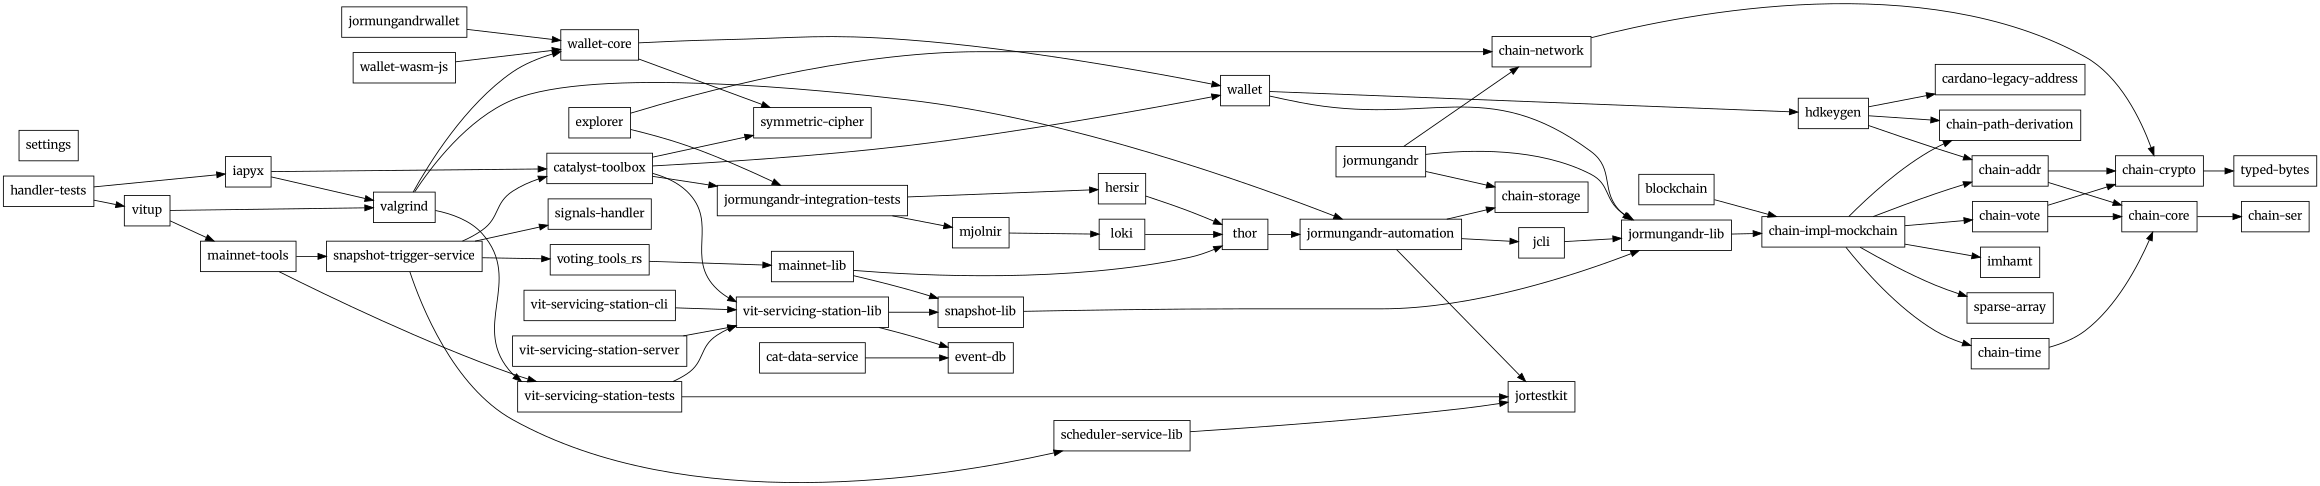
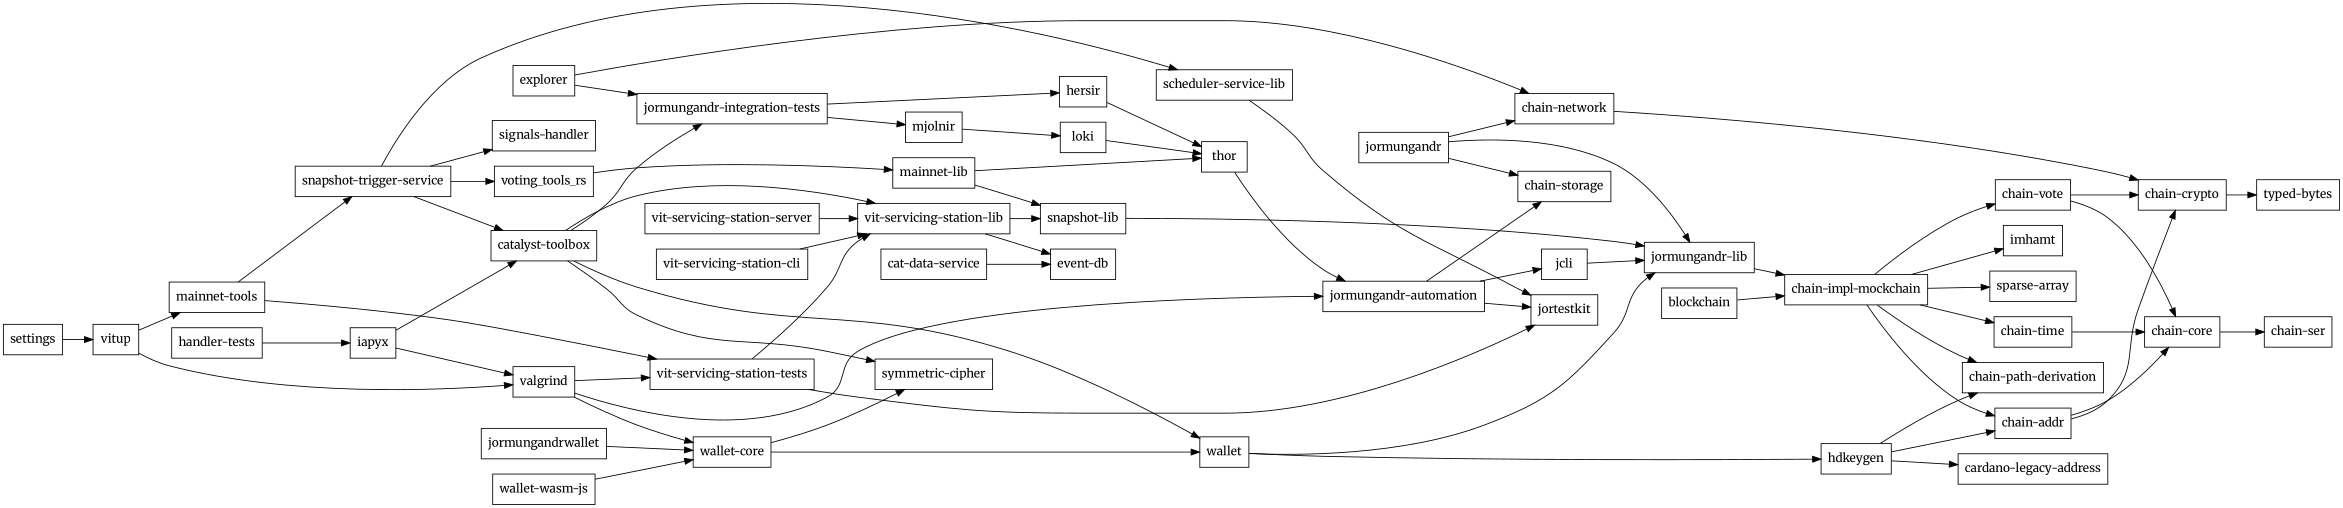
(105, 202) -> (73, 340)
